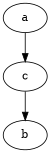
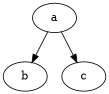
(25, 102) -> (42, 44)
